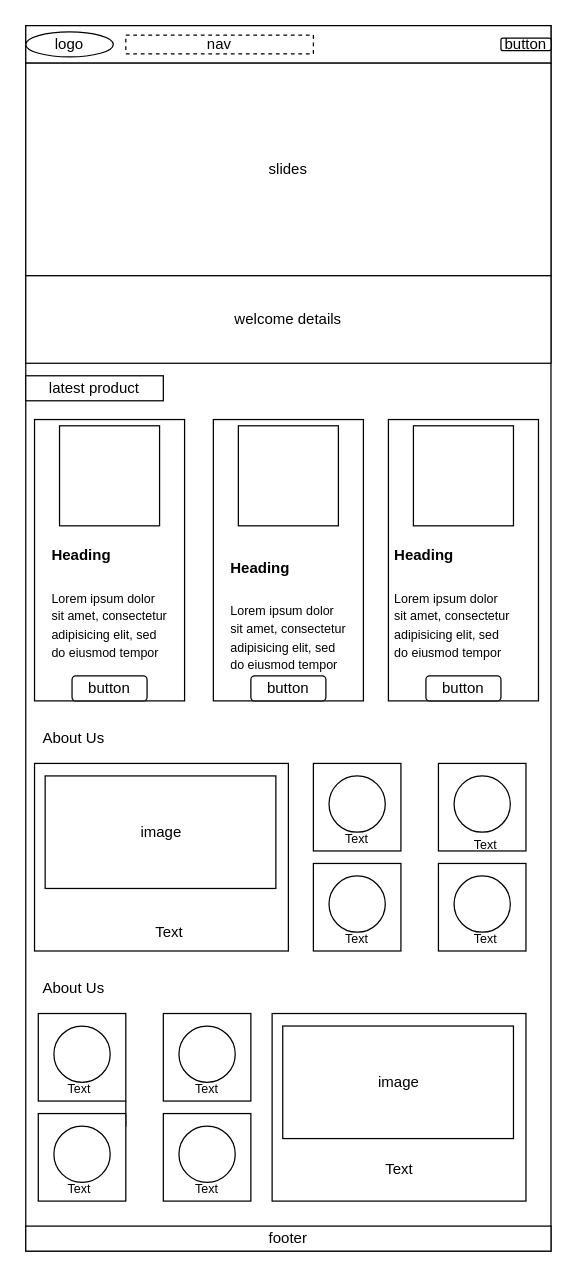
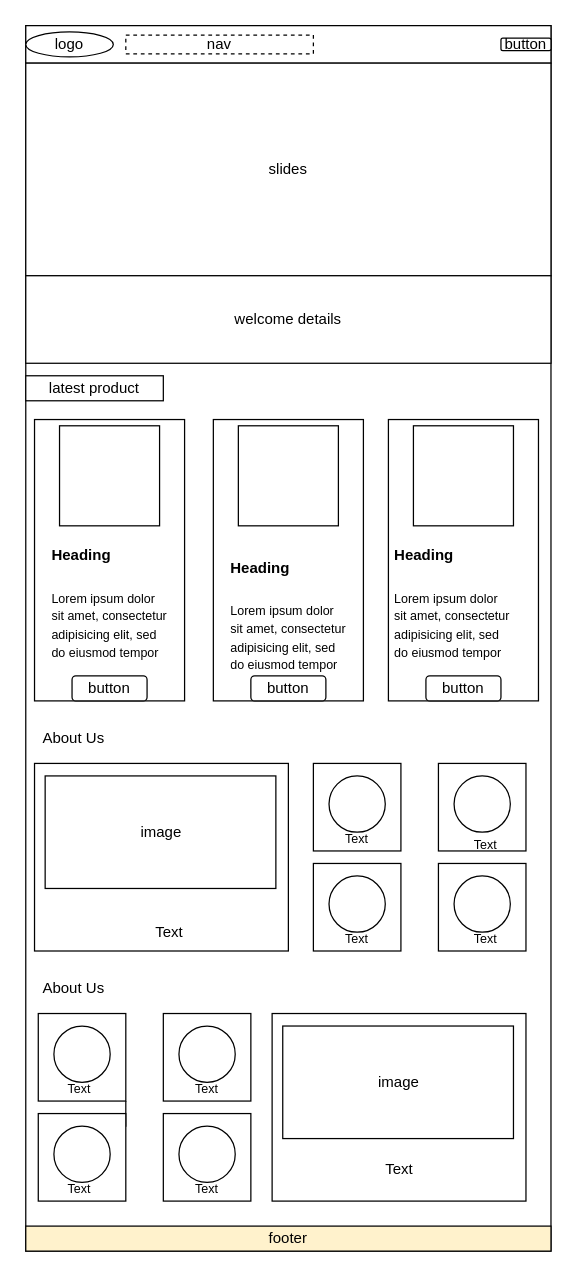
(288, 1238) -> (288, 1238)
